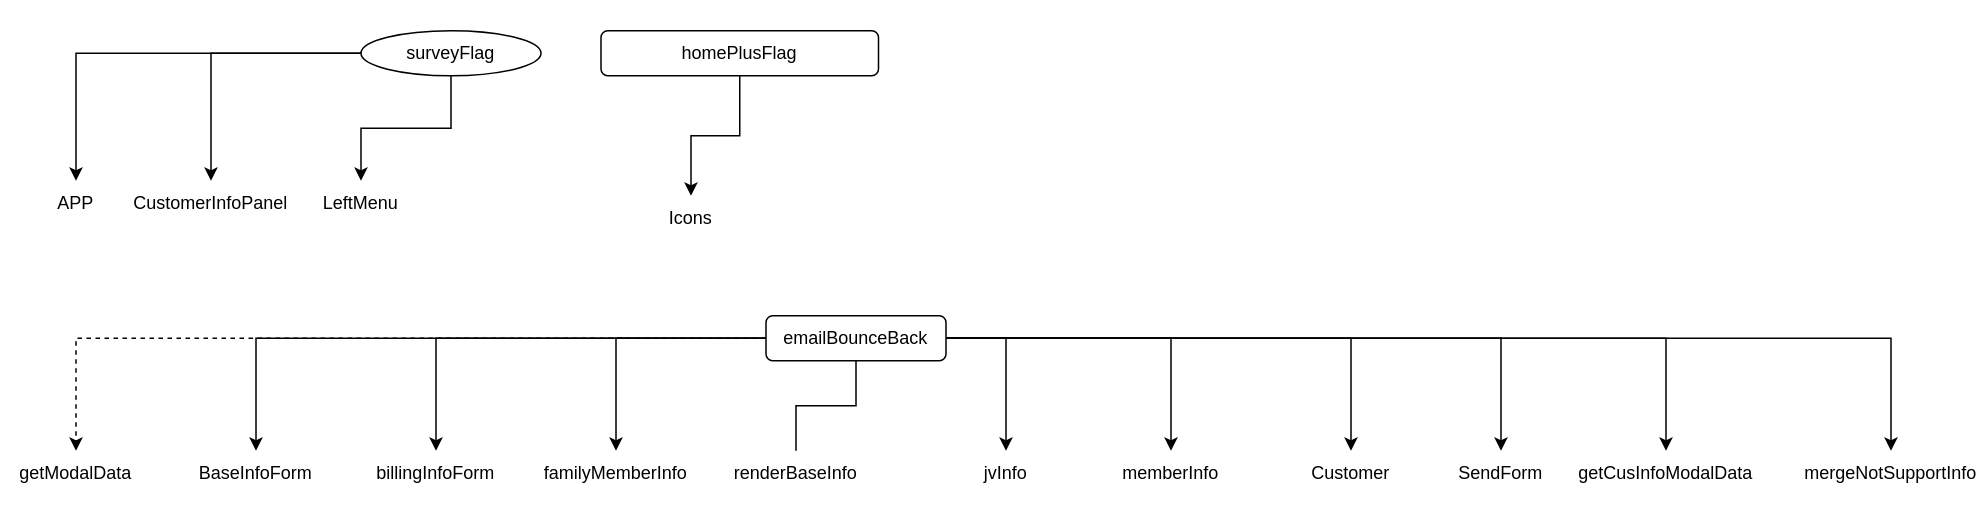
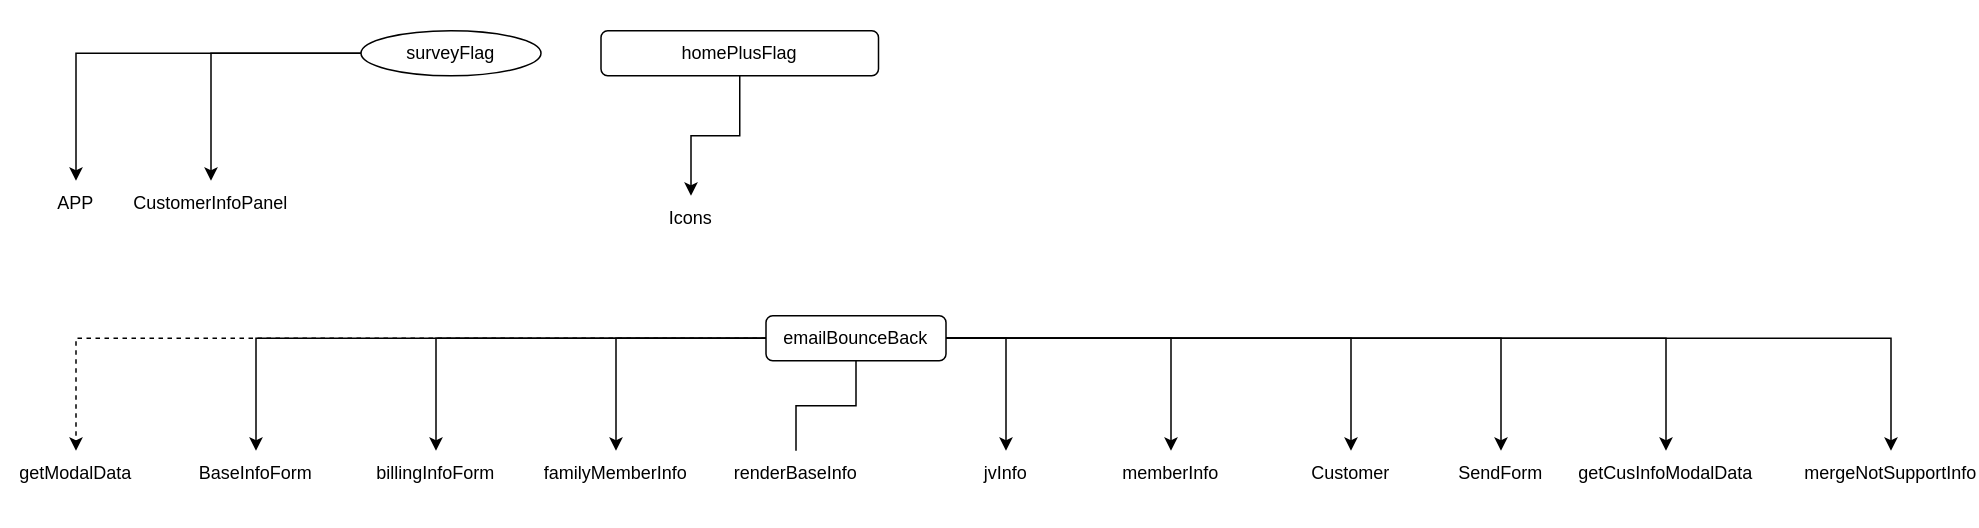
(411, 128) -> none
(361, 203) -> none
